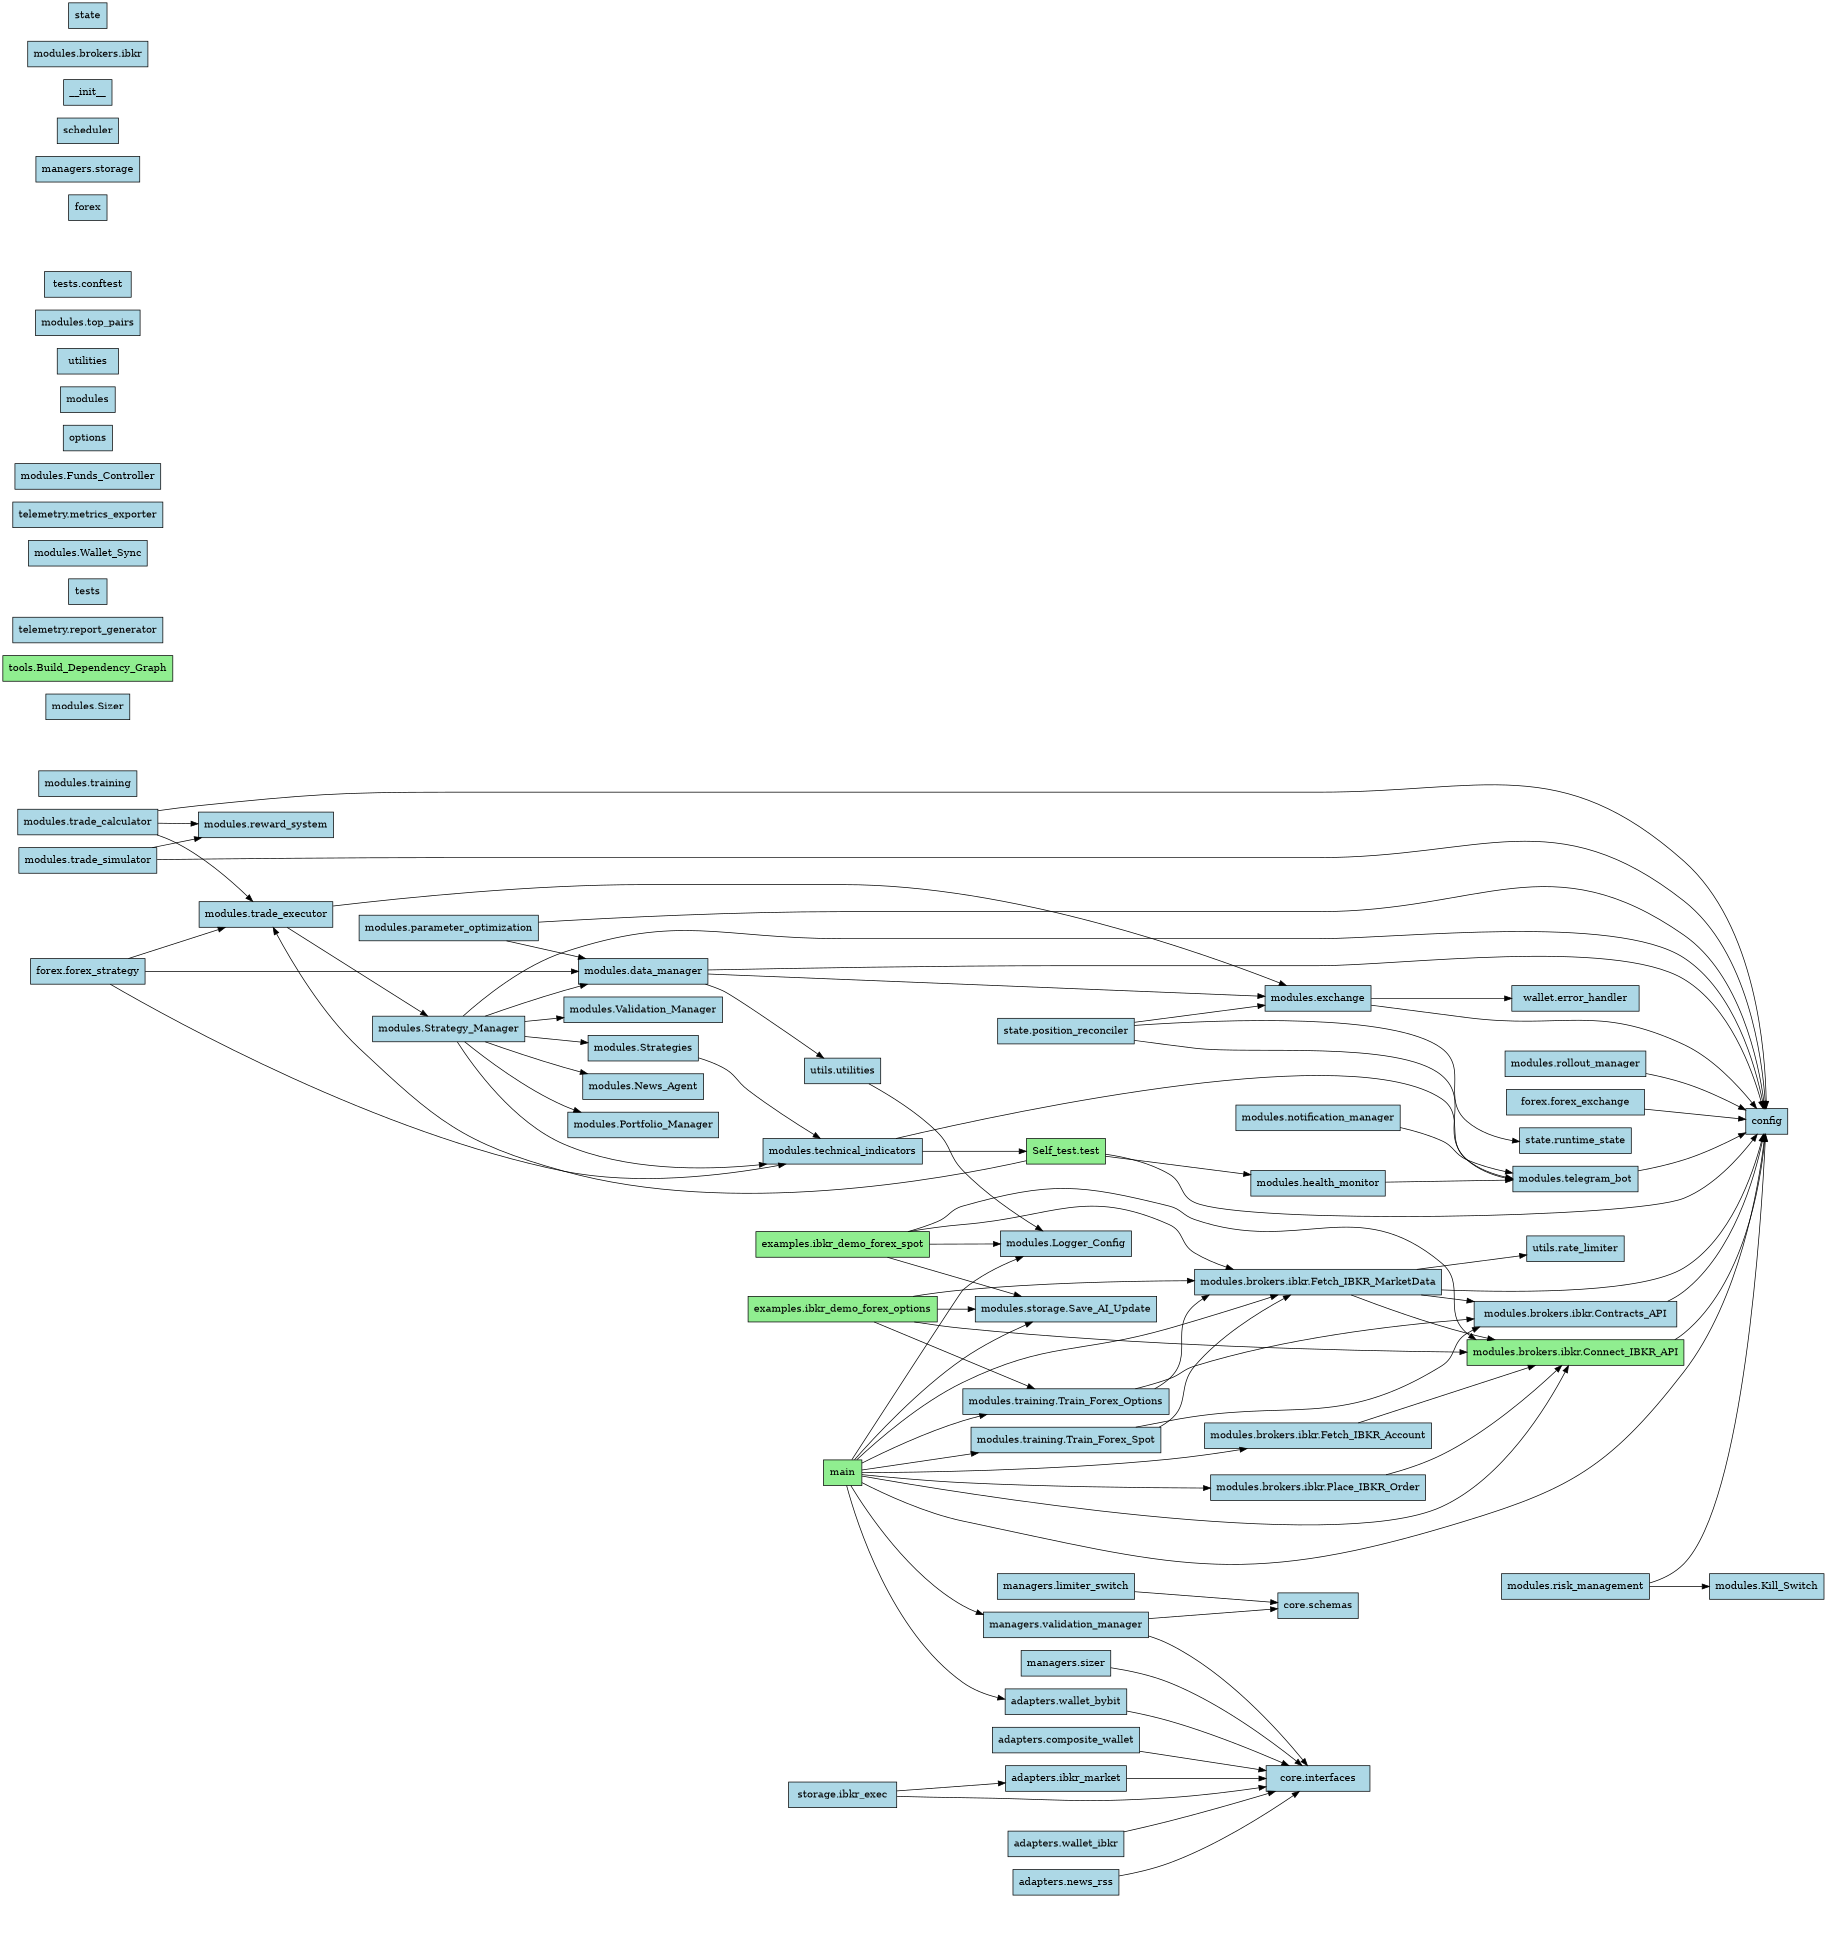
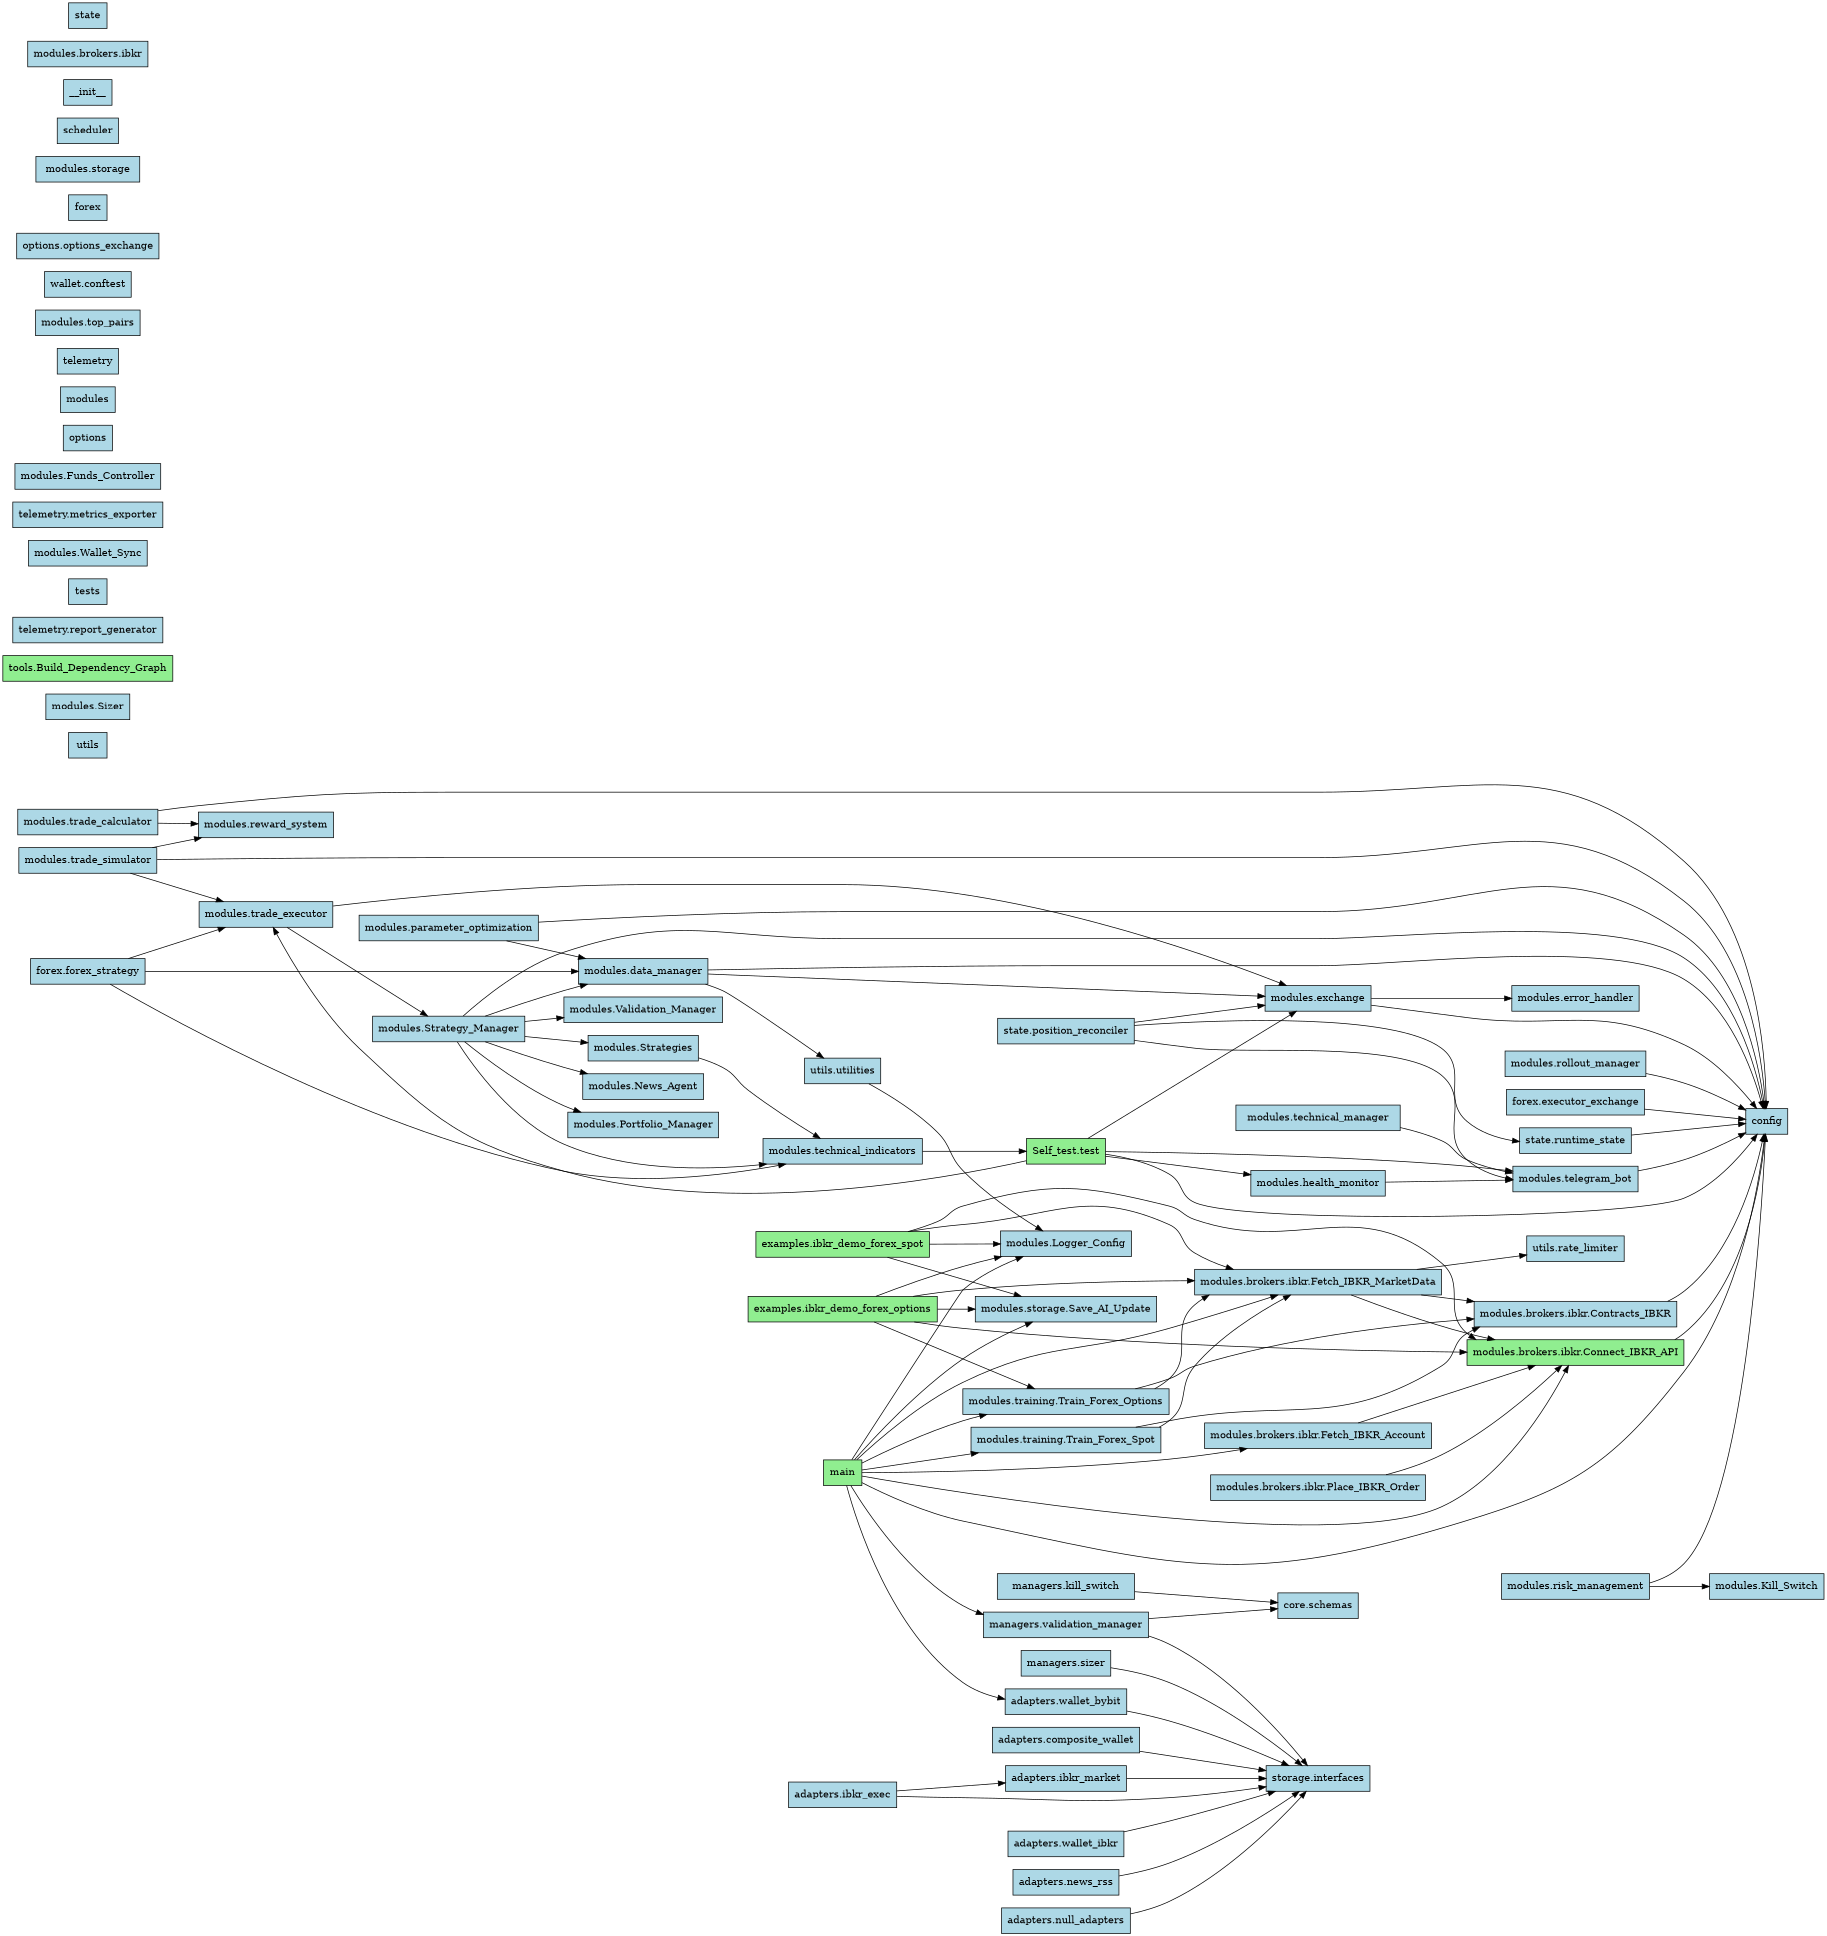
(88, 169) -> (88, 169)
none -> (88, 246)
(88, 284) -> (88, 284)
(88, 361) -> (88, 361)
none -> (88, 745)
(88, 784) -> none
(210, 864) -> (173, 886)
(1575, 998) -> (1575, 998)
none -> (1189, 1077)
(1224, 1081) -> (1306, 1157)
(1575, 1102) -> (1575, 1102)
(1318, 1118) -> (1318, 1118)
none -> (932, 1276)
(1640, 1282) -> (1685, 1130)
(1575, 1314) -> (1575, 1314)
(1032, 1485) -> none
(1066, 1586) -> (1066, 1586)
(1318, 1778) -> (1318, 1778)
(843, 1795) -> (843, 1795)
none -> (1066, 1921)
